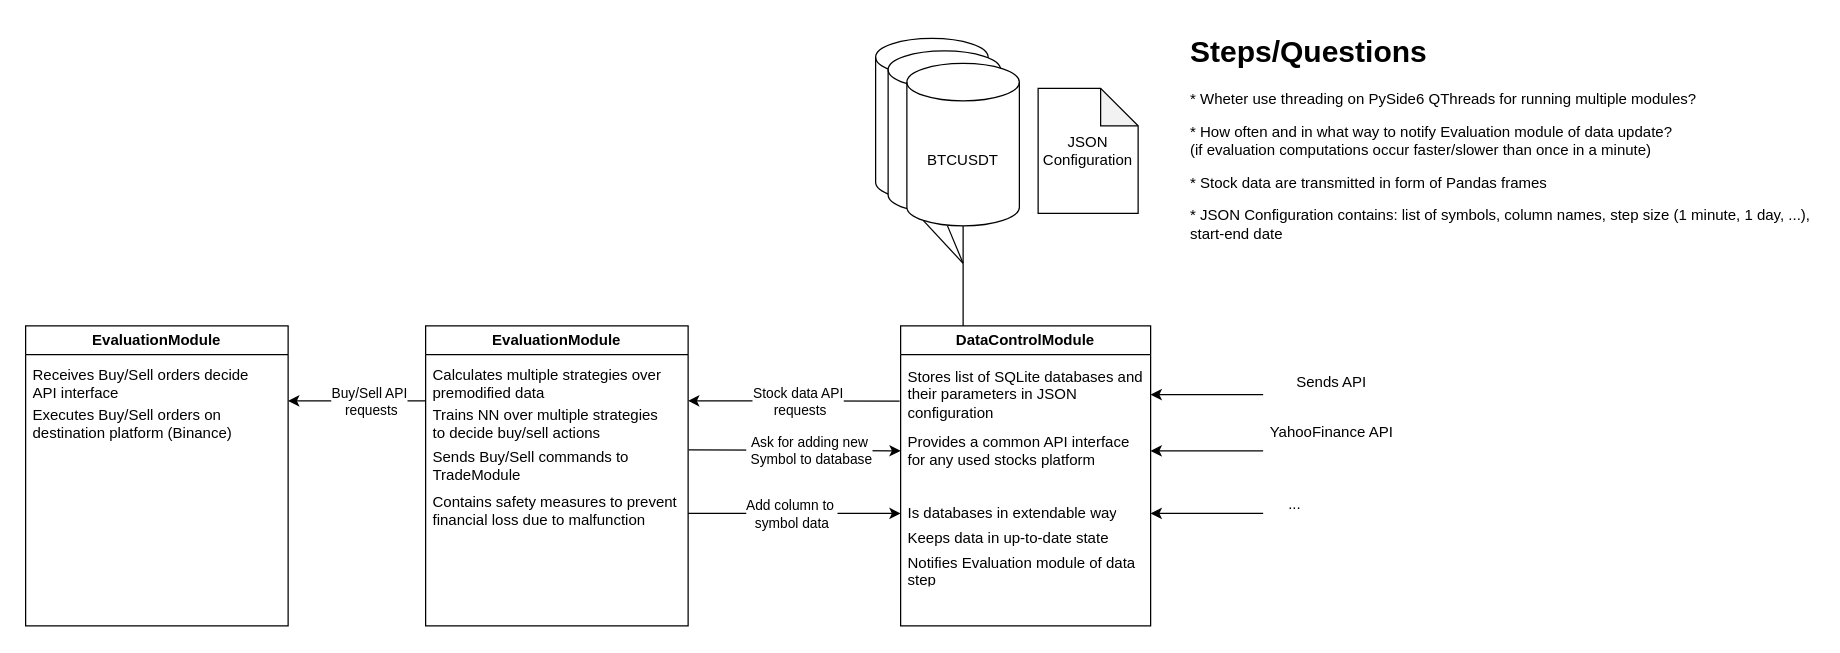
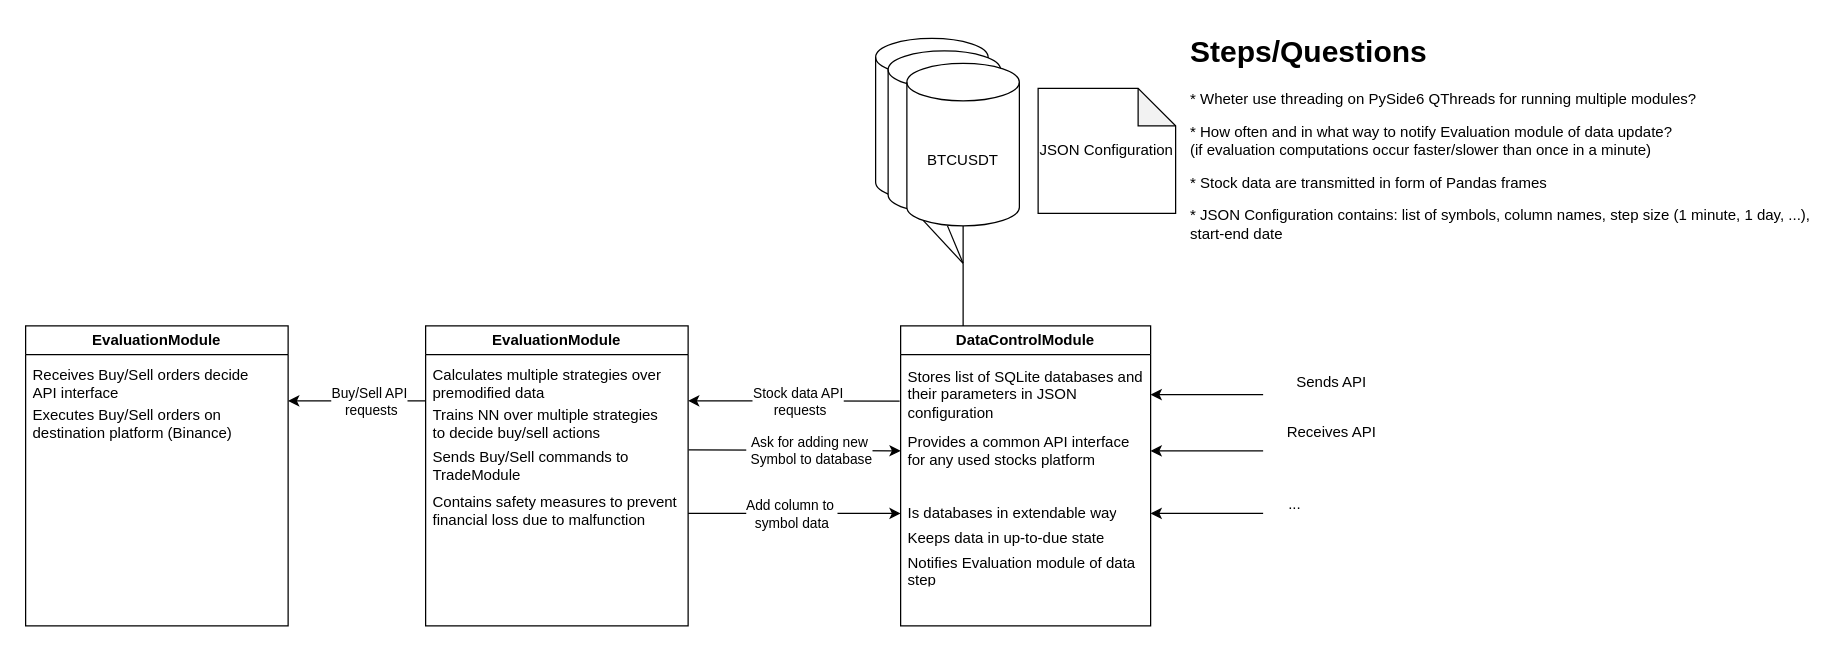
(1088, 151) -> (1107, 151)
(1332, 432) -> (1332, 432)
(1024, 538) -> (1020, 538)
